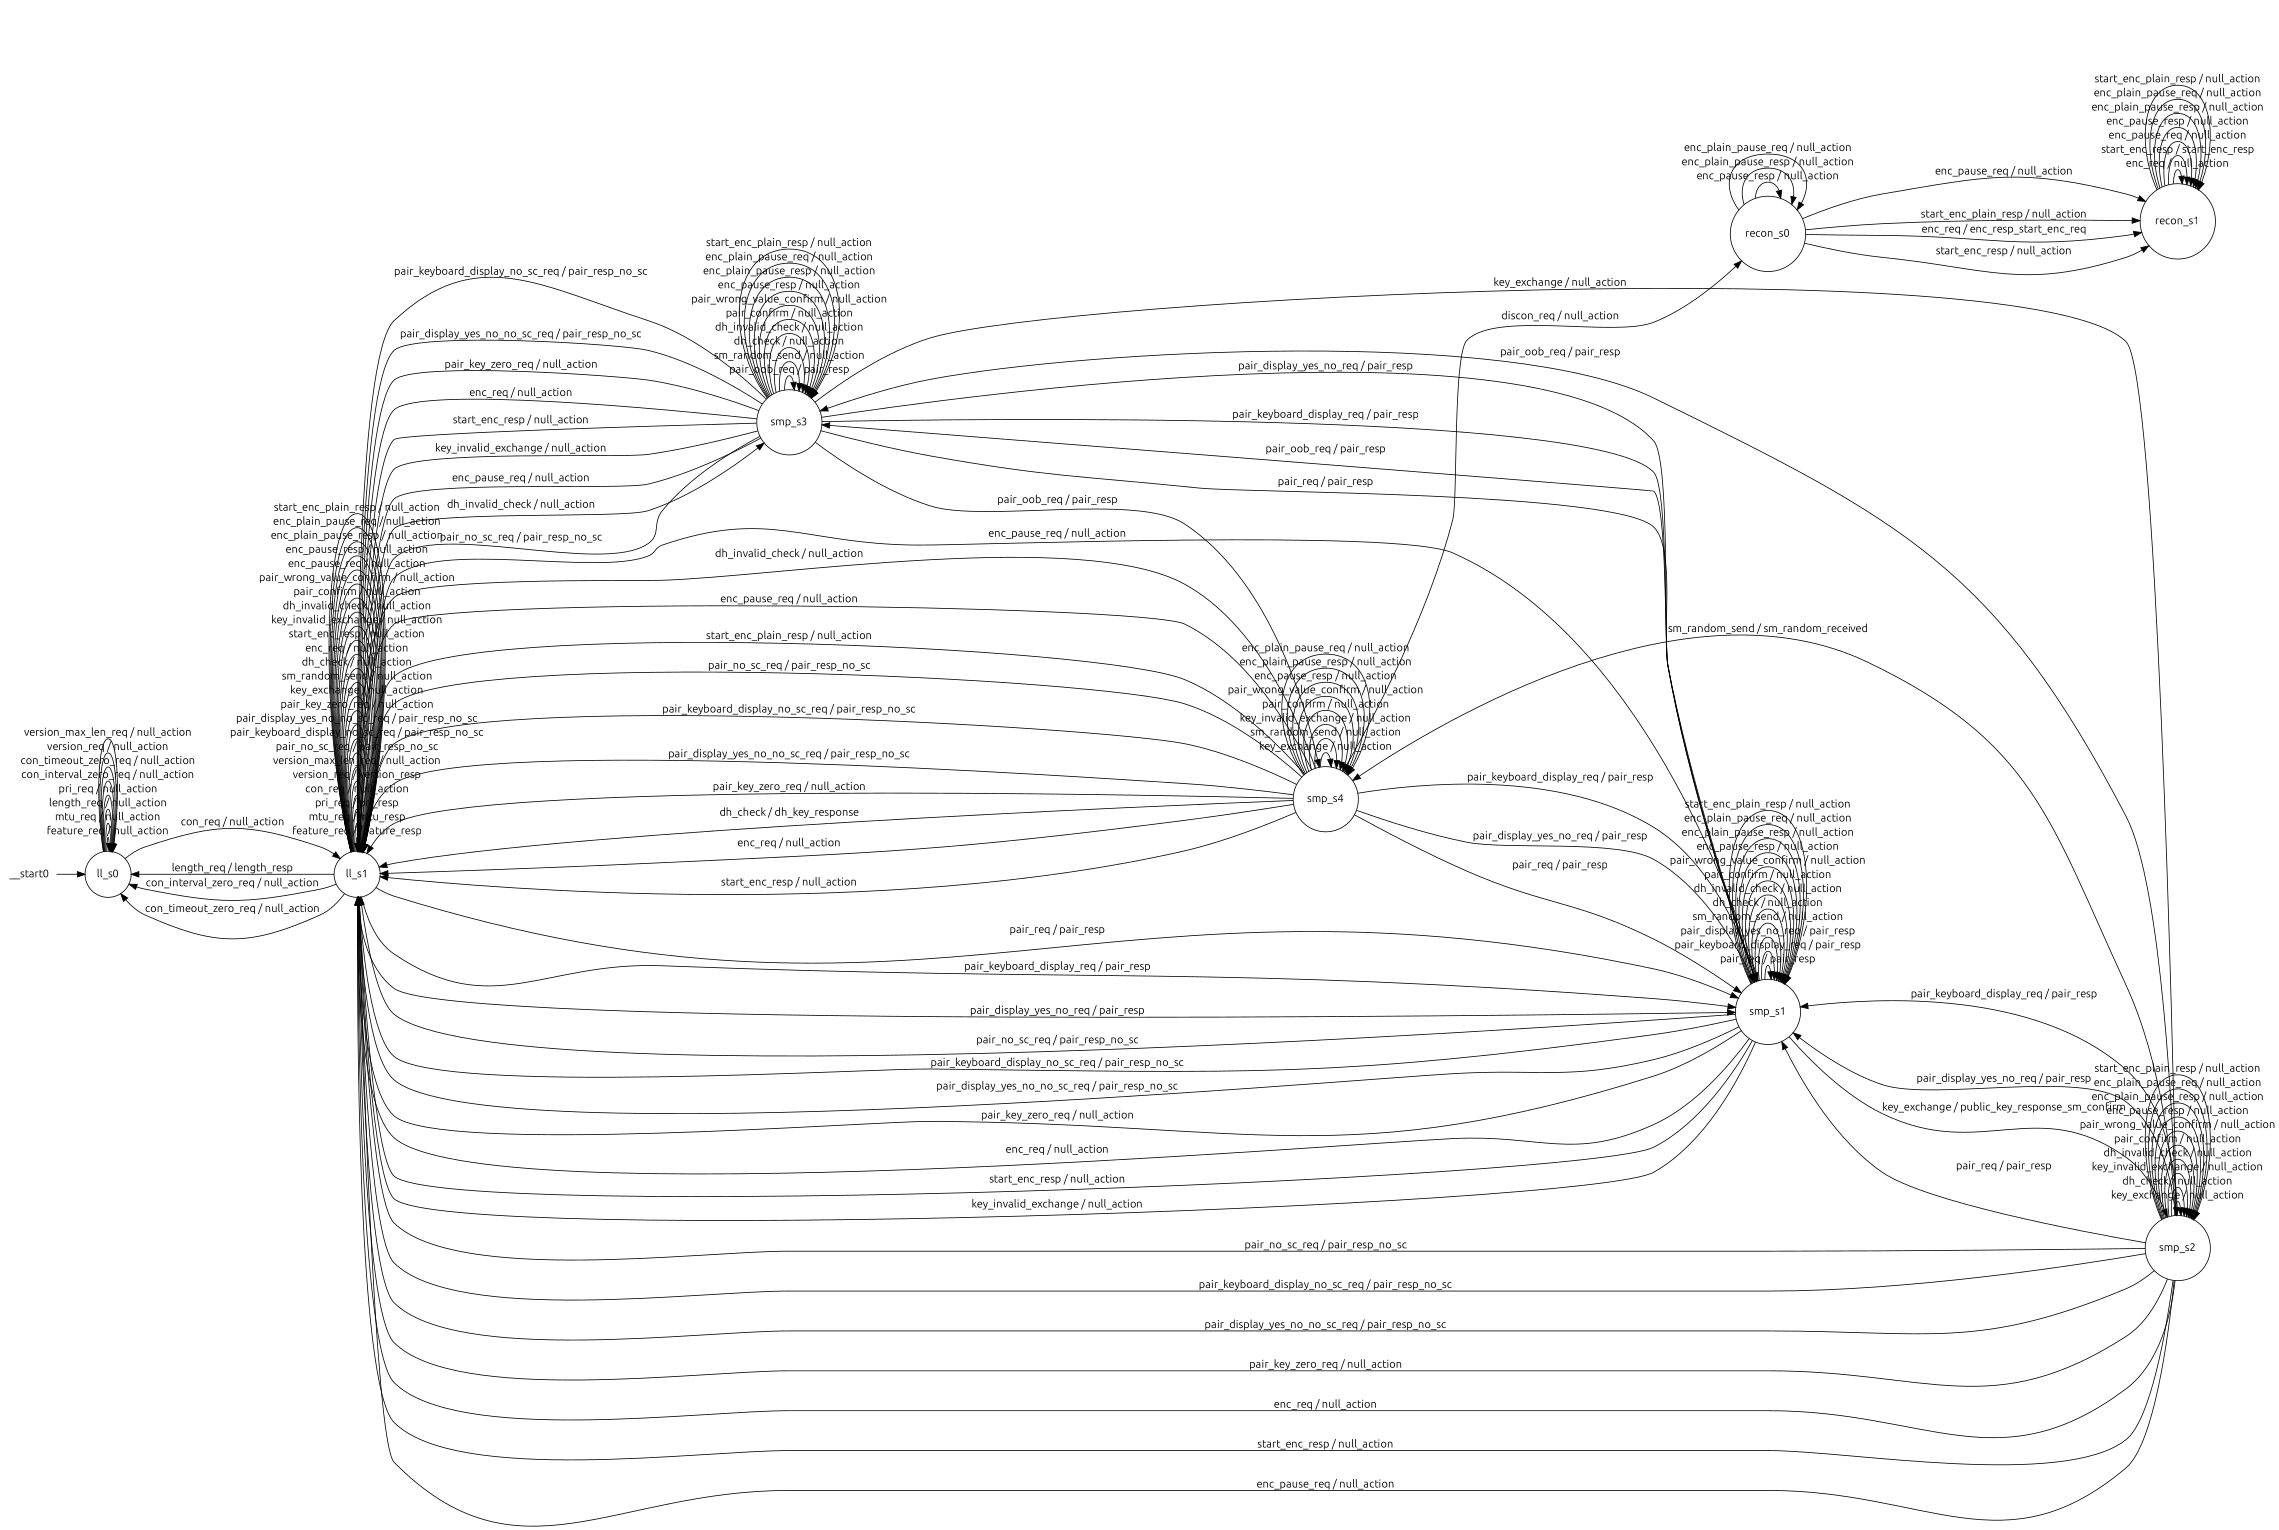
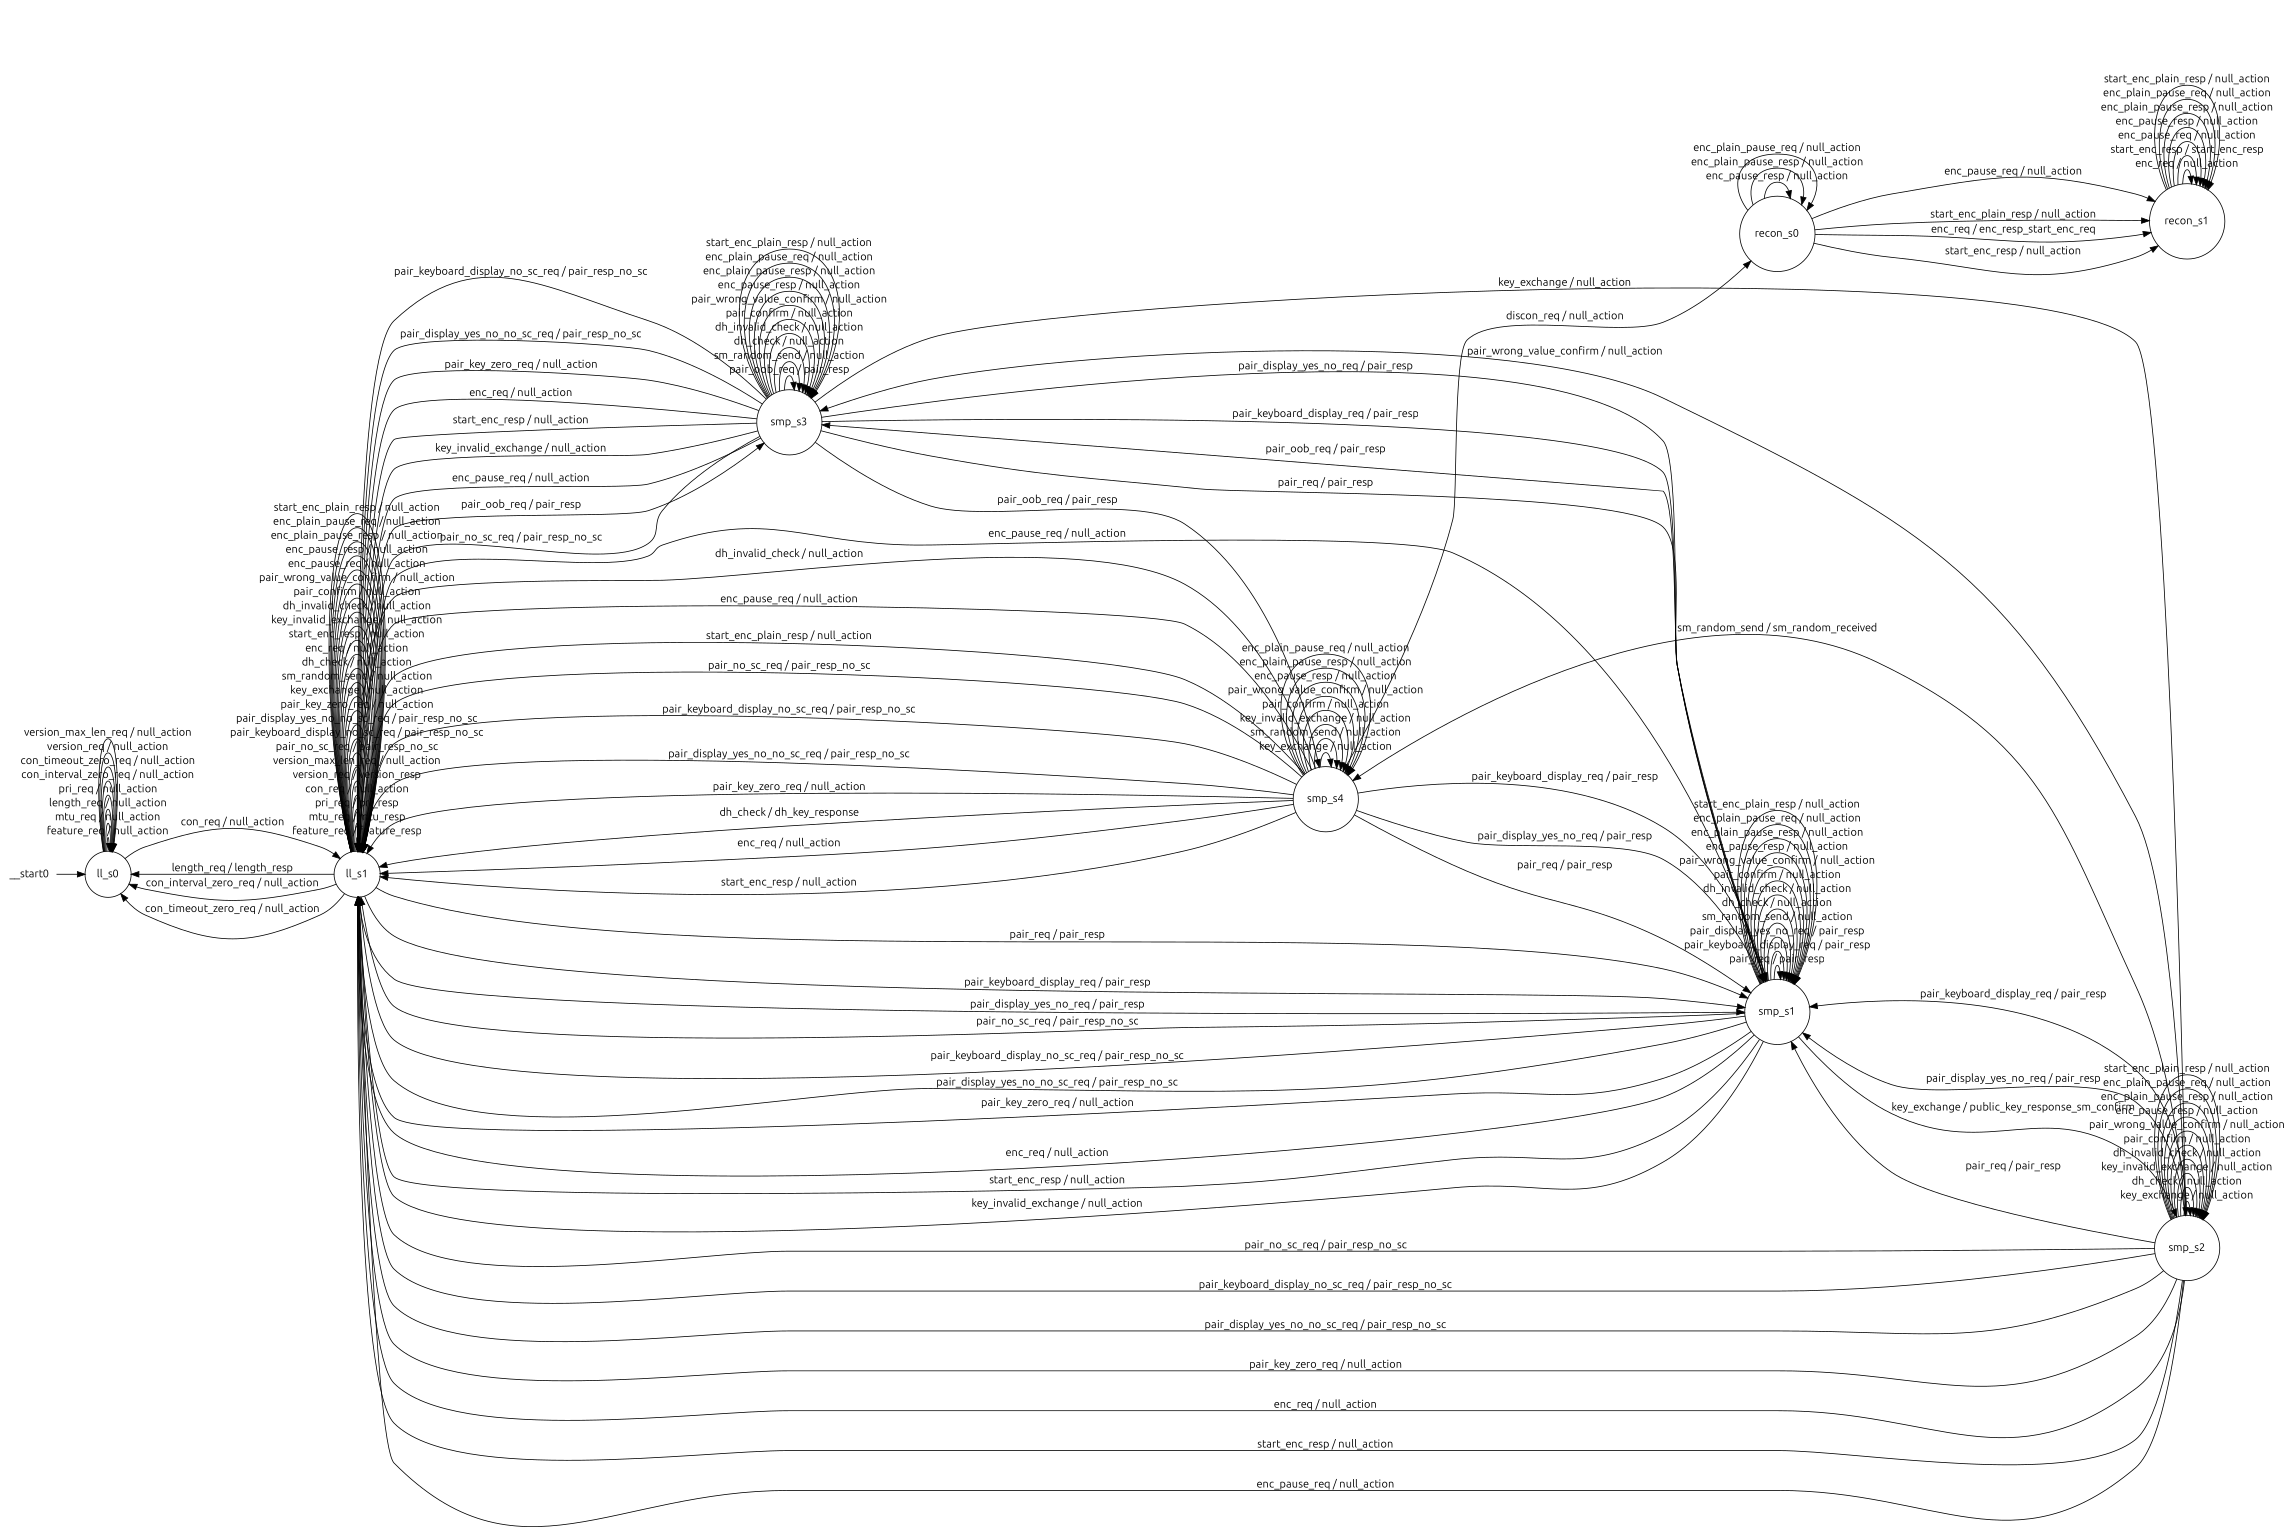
(1560, 352) -> (1565, 352)
(521, 505) -> (521, 505)
